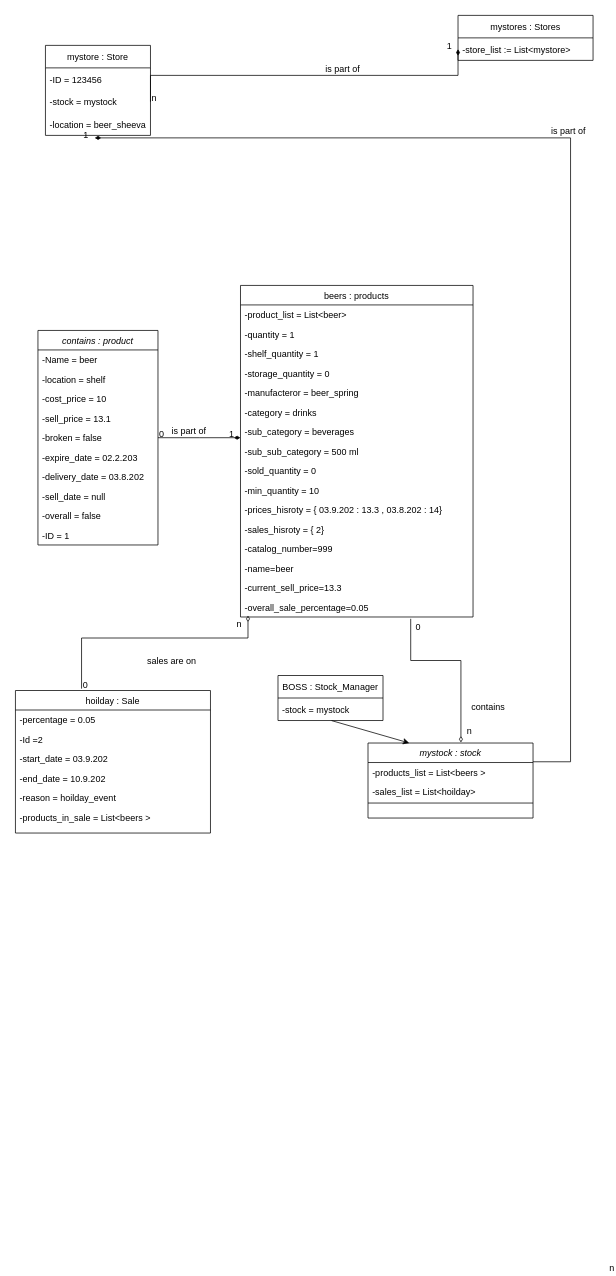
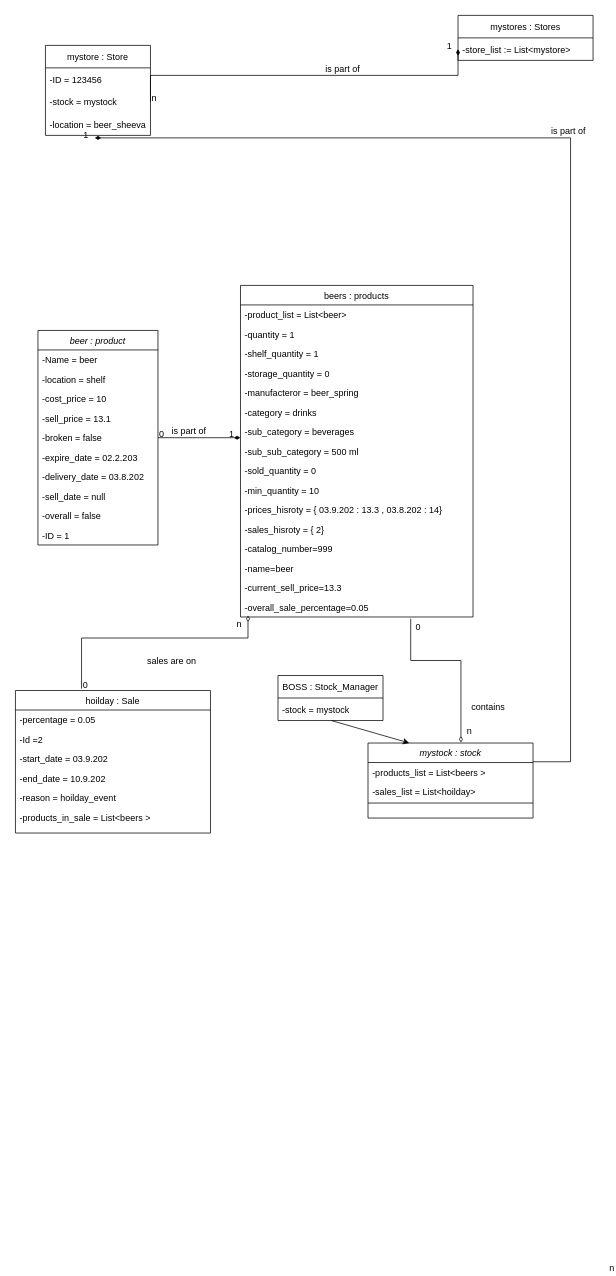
(98, 341) -> (98, 341)
